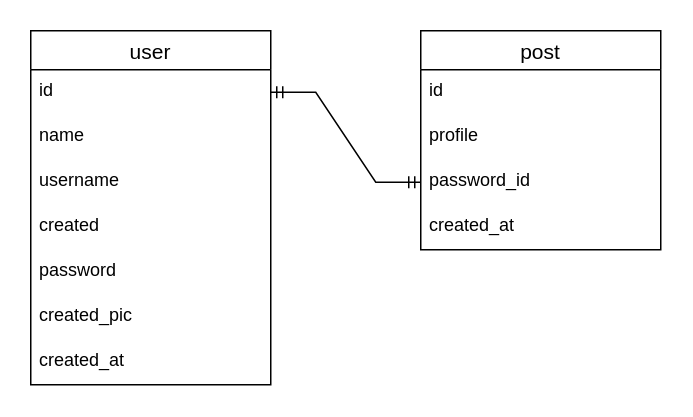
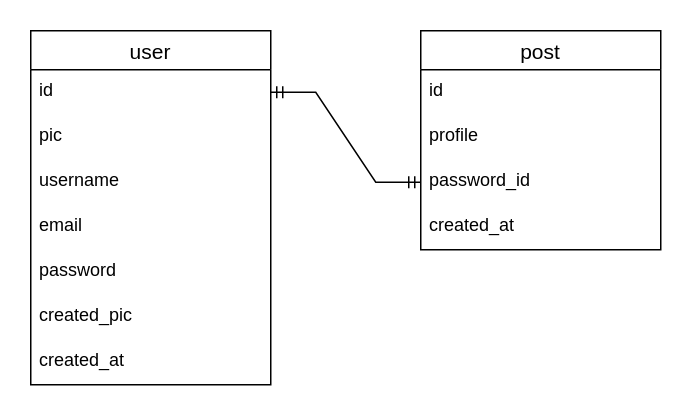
(59, 135) -> (52, 135)
(74, 225) -> (60, 225)
